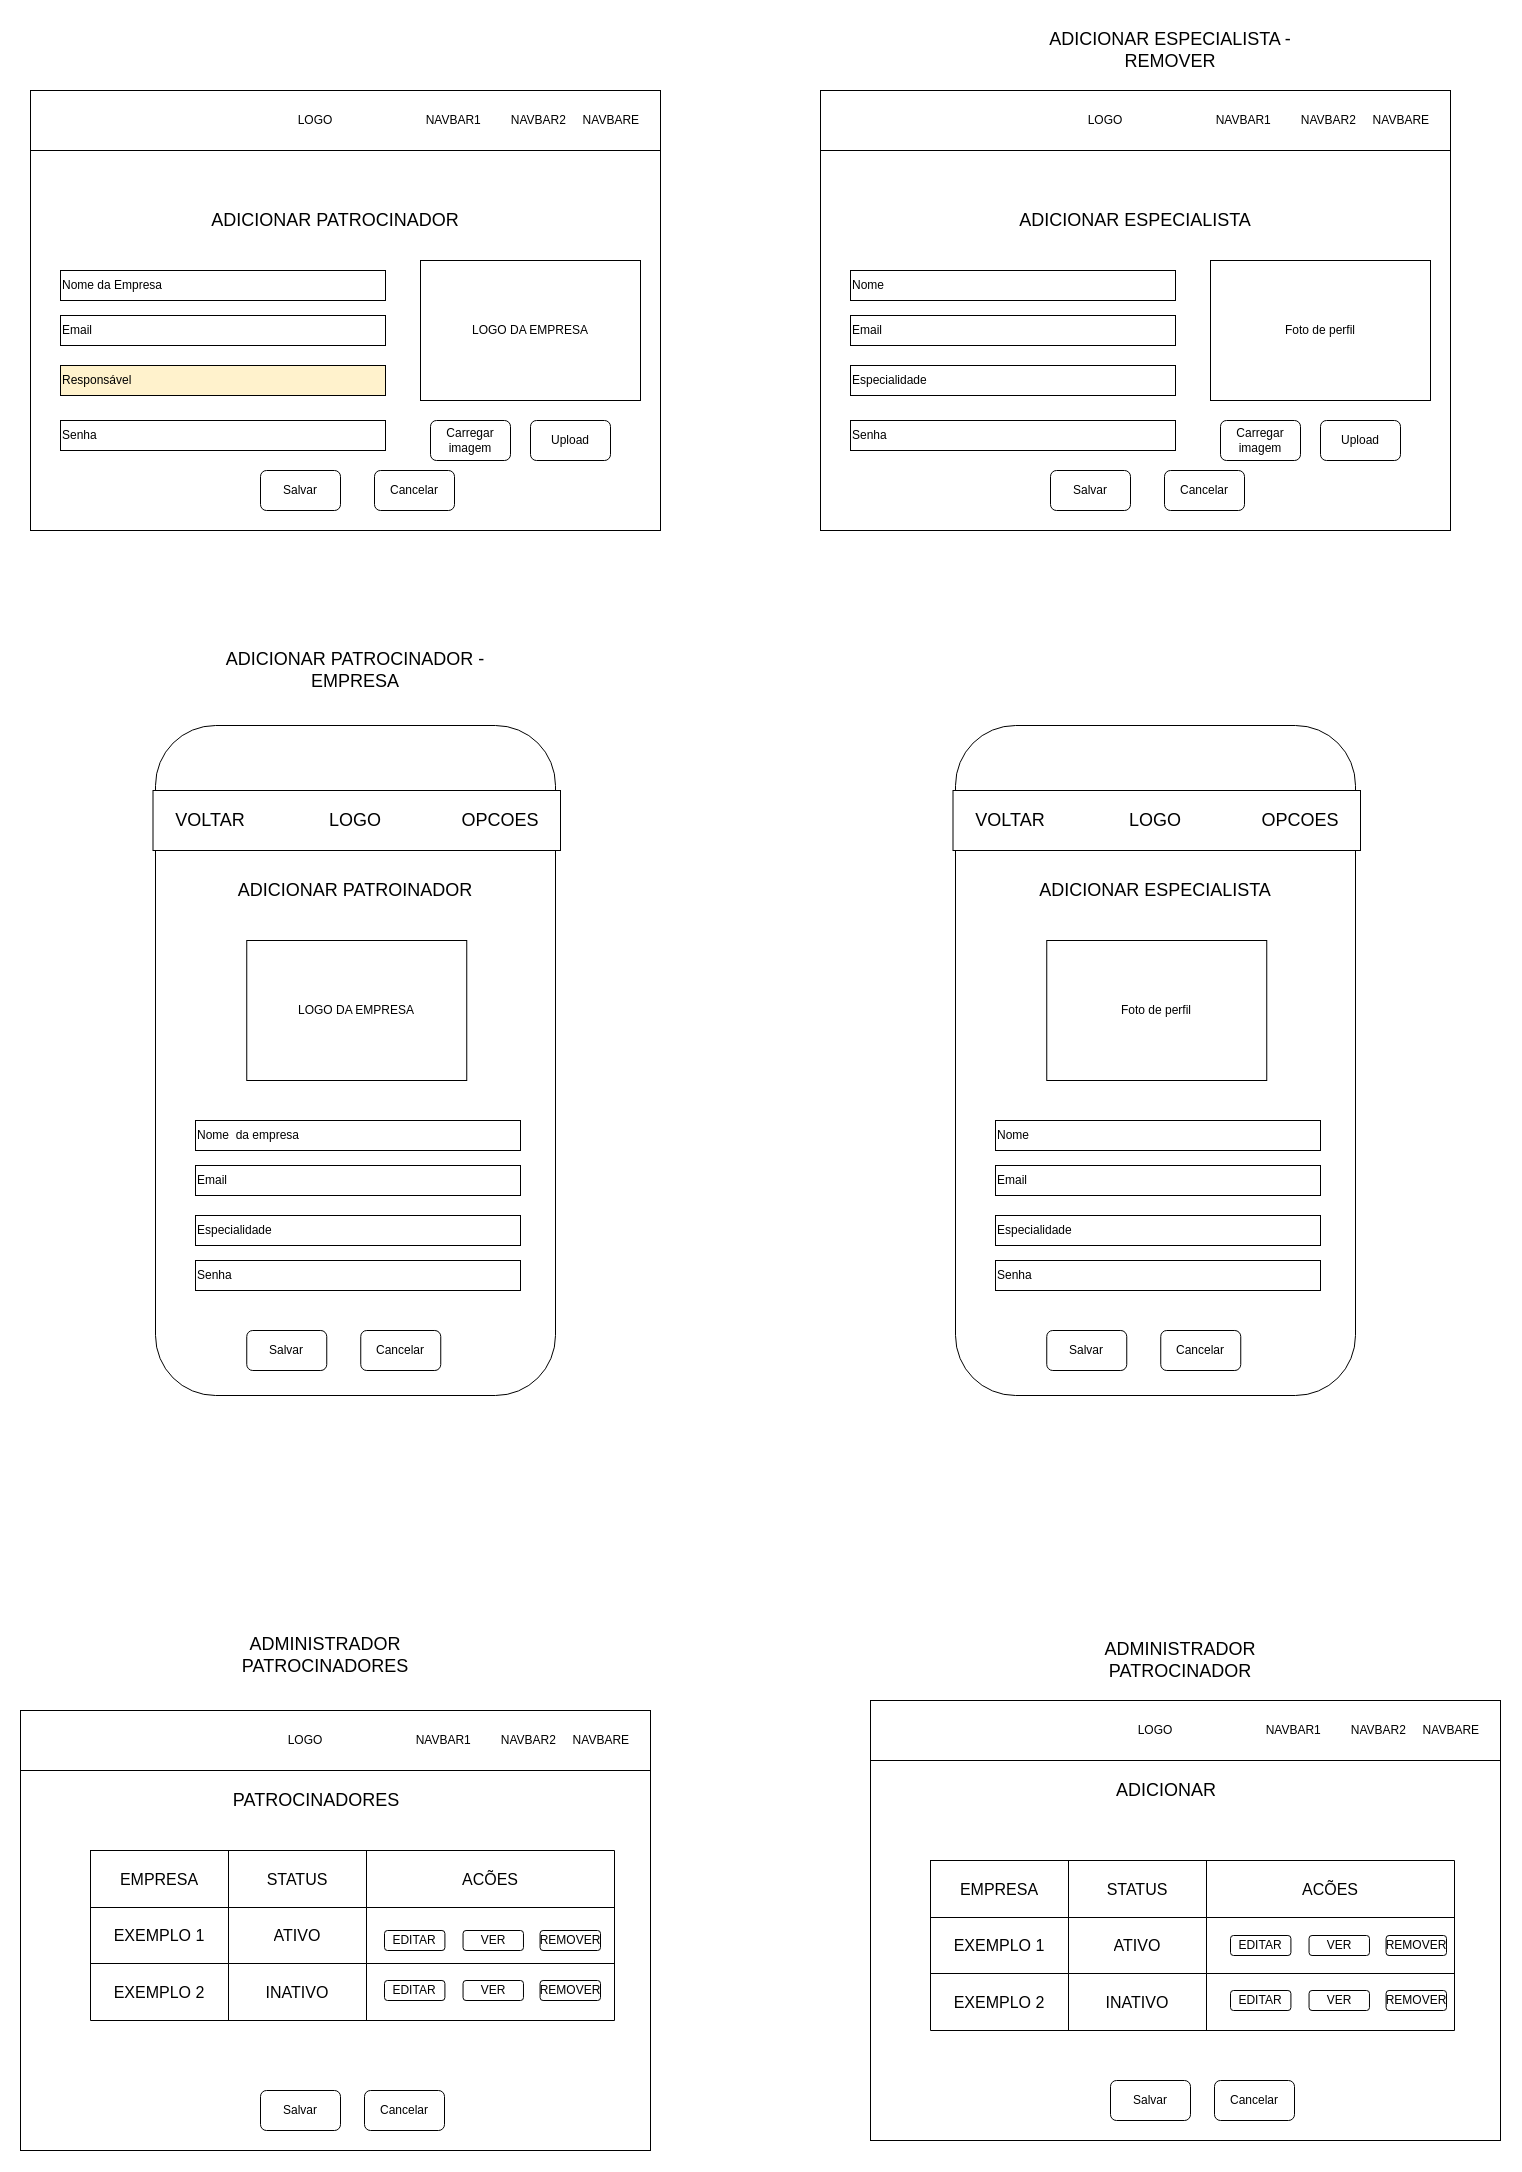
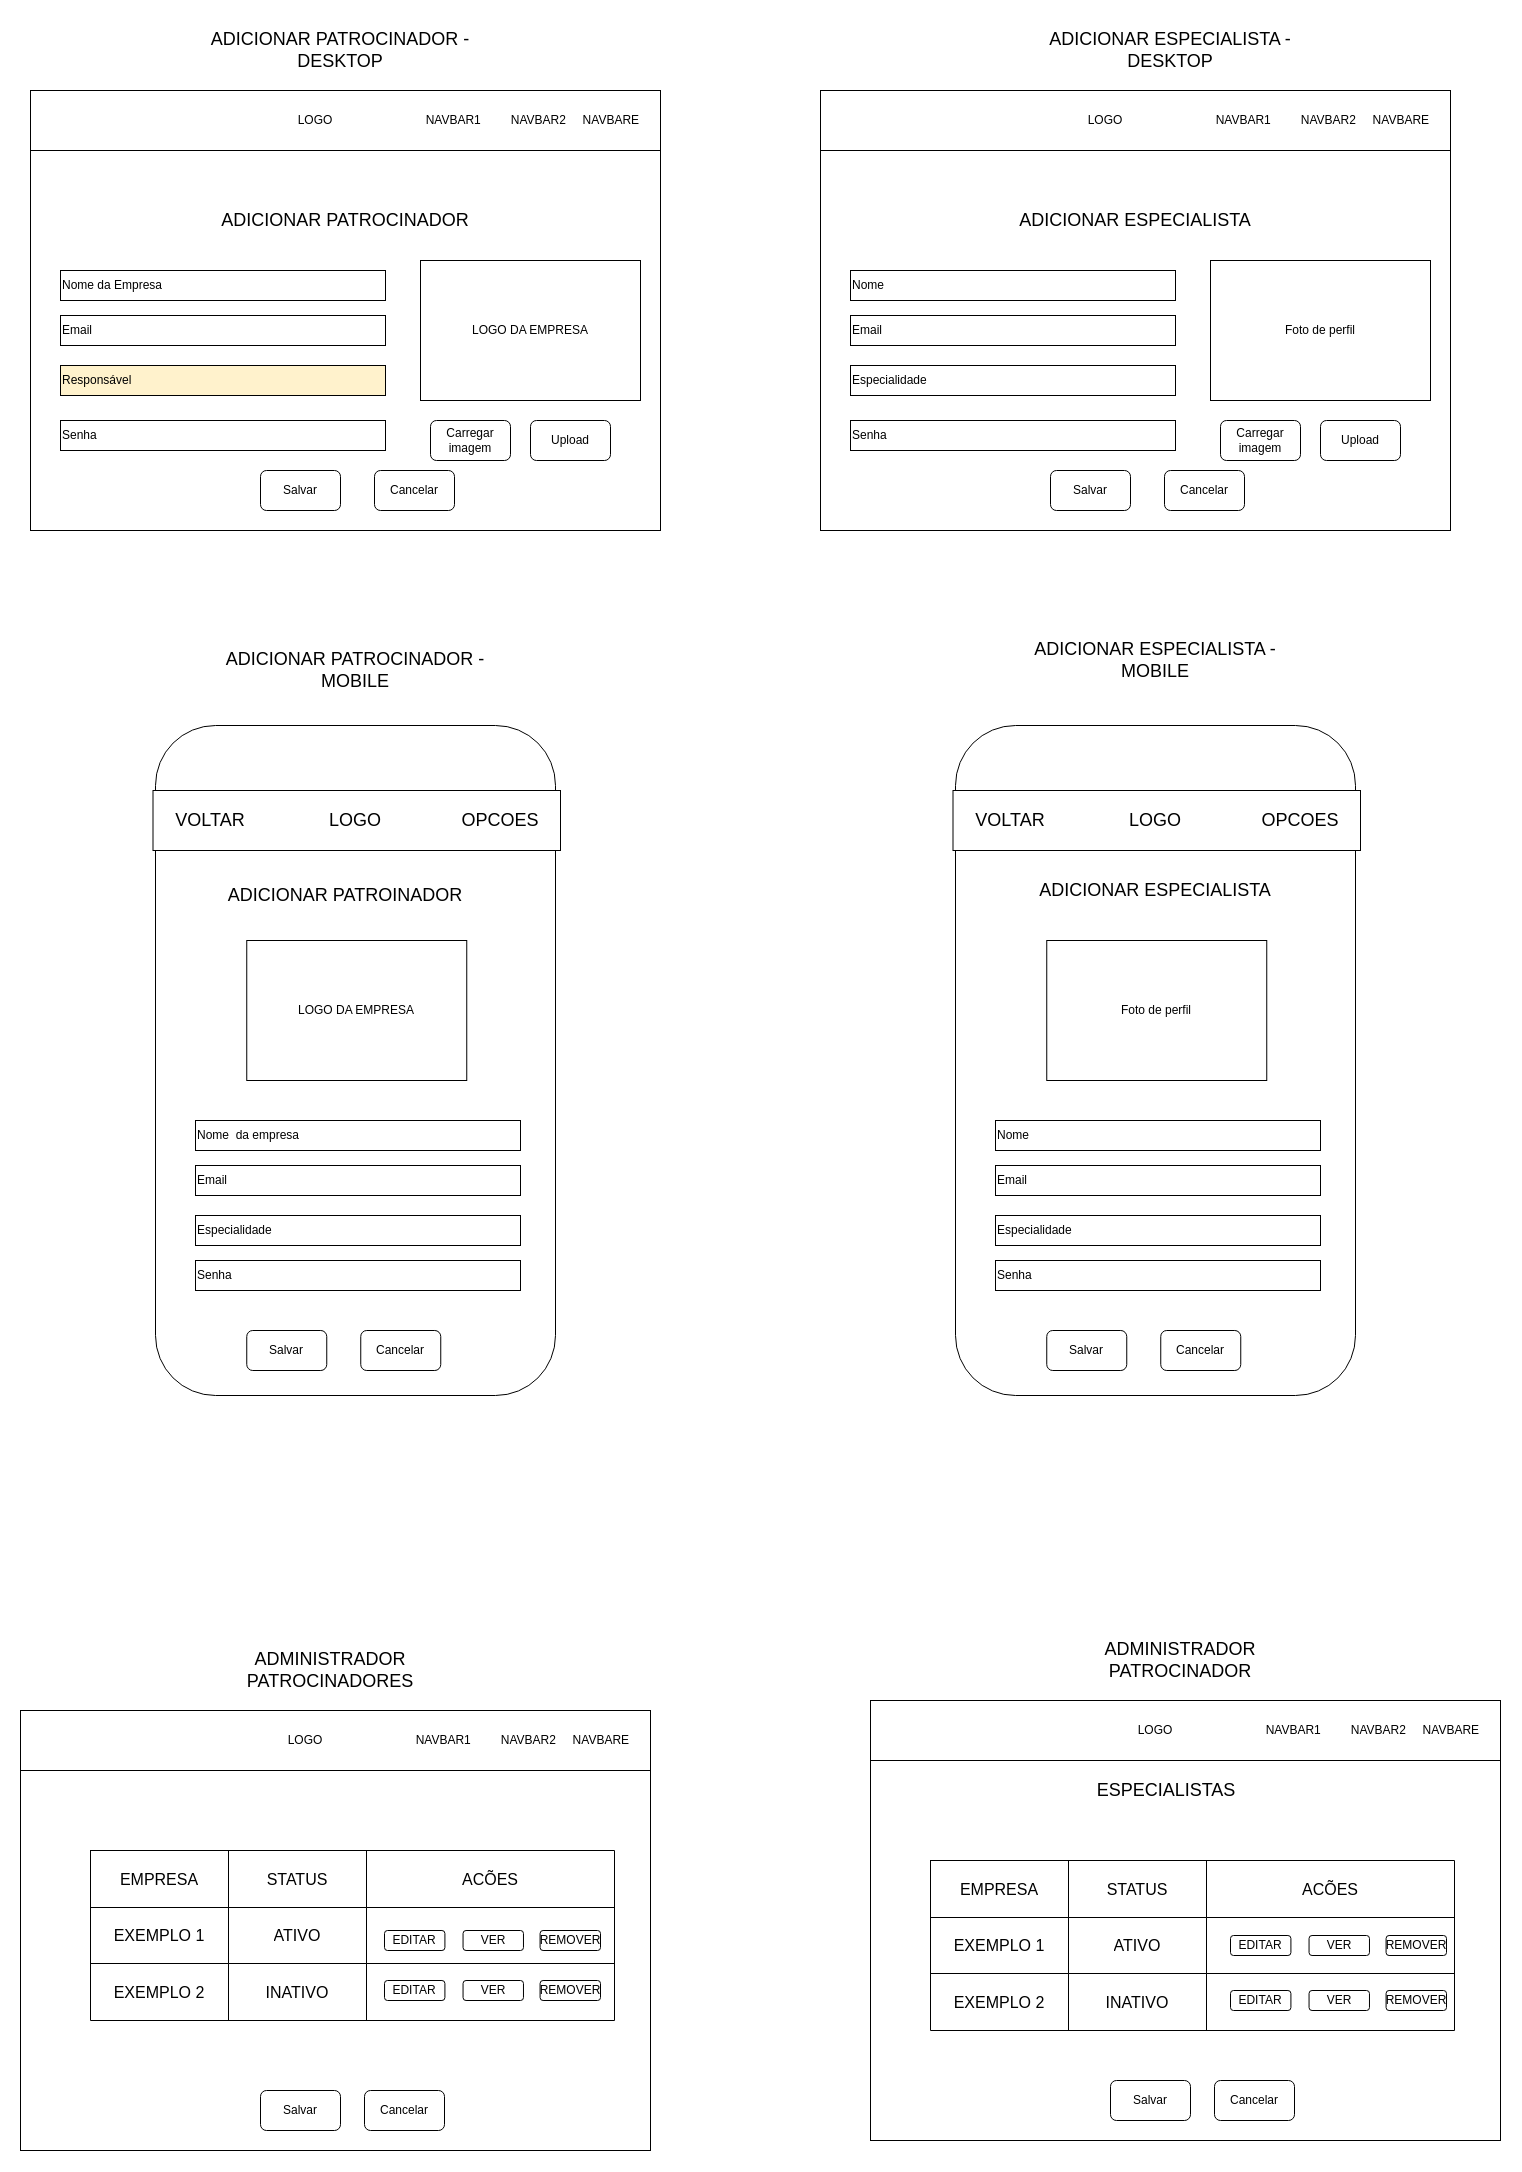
none -> (341, 51)
(1171, 51) -> (1171, 51)
(336, 221) -> (346, 221)
none -> (1156, 661)
(356, 671) -> (356, 671)
(356, 891) -> (346, 896)
(326, 1656) -> (331, 1671)
(1167, 1791) -> (1167, 1791)
(317, 1801) -> none
